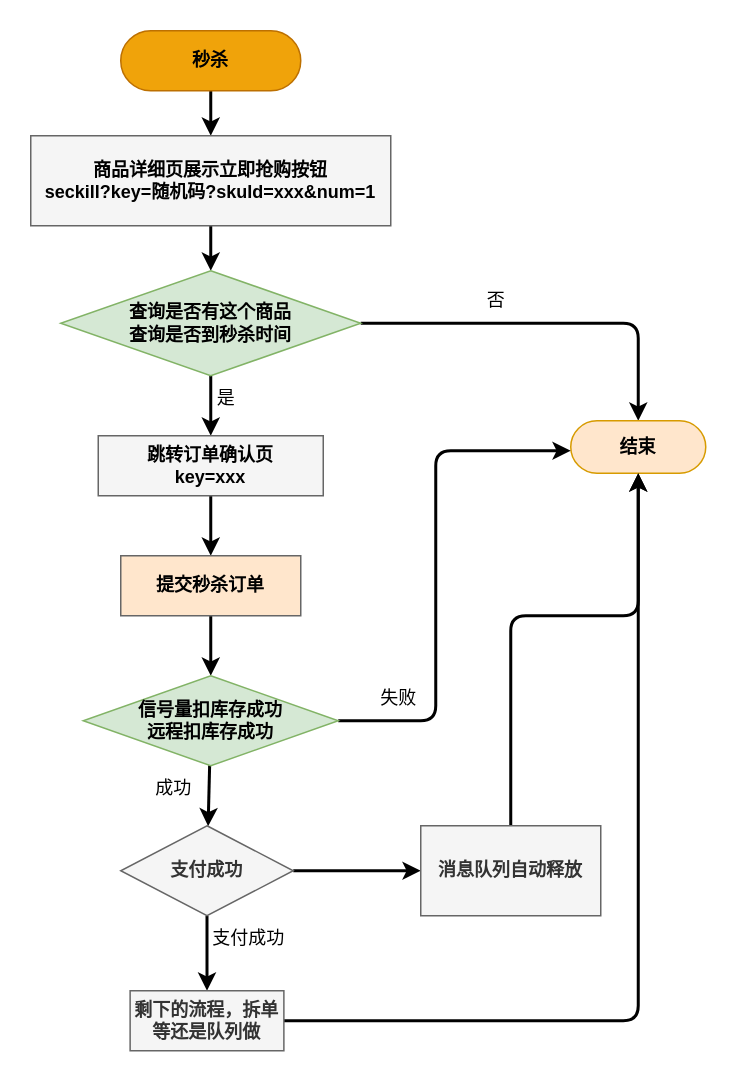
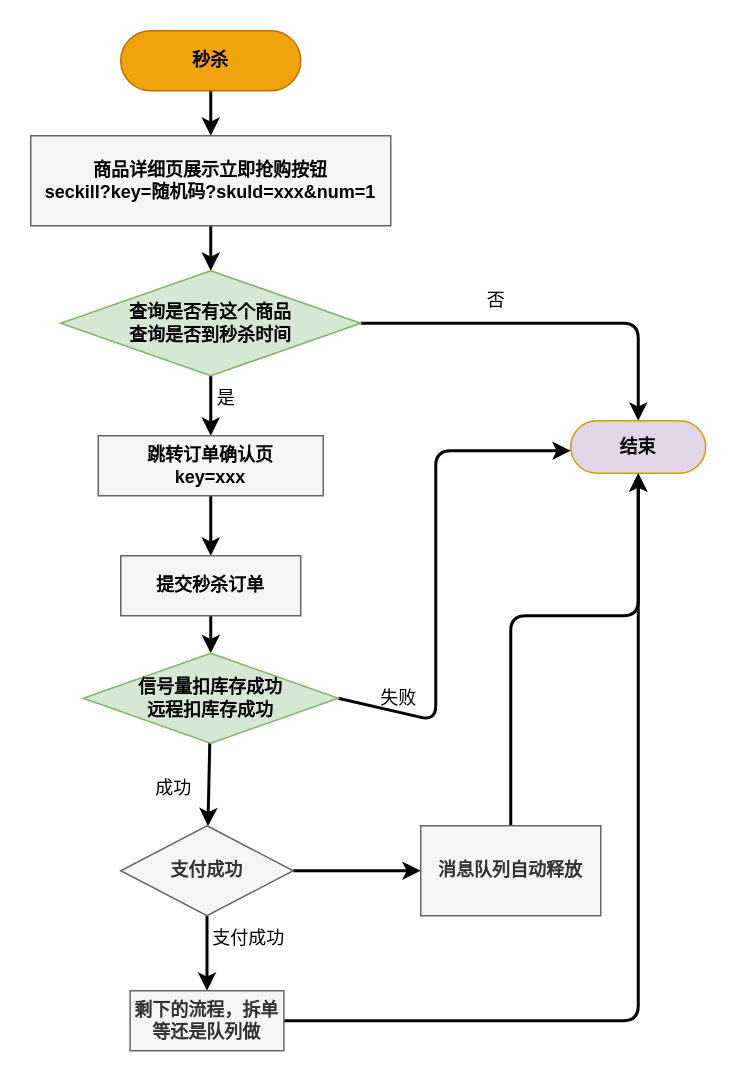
(638, 447) -> (638, 447)
(211, 586) -> (211, 586)
(211, 721) -> (211, 698)
